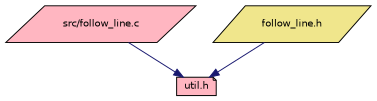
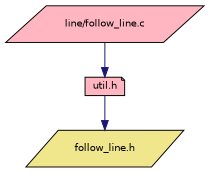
(101, 24) -> (105, 24)
(241, 57) -> (105, 108)
